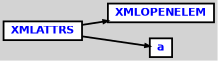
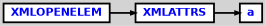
(93, 23) -> (120, 13)
